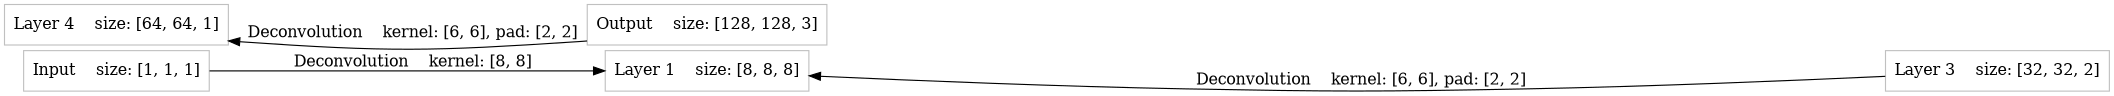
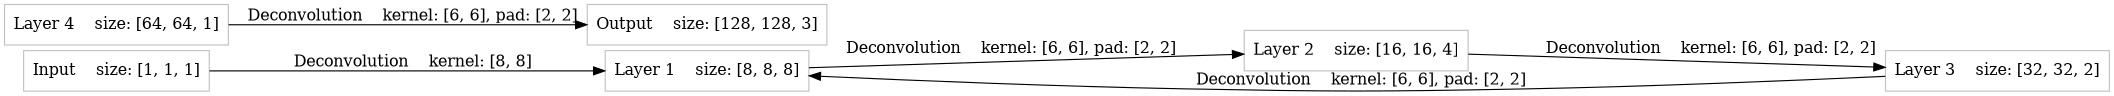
(414, 49) -> (402, 25)
none -> (1356, 51)
